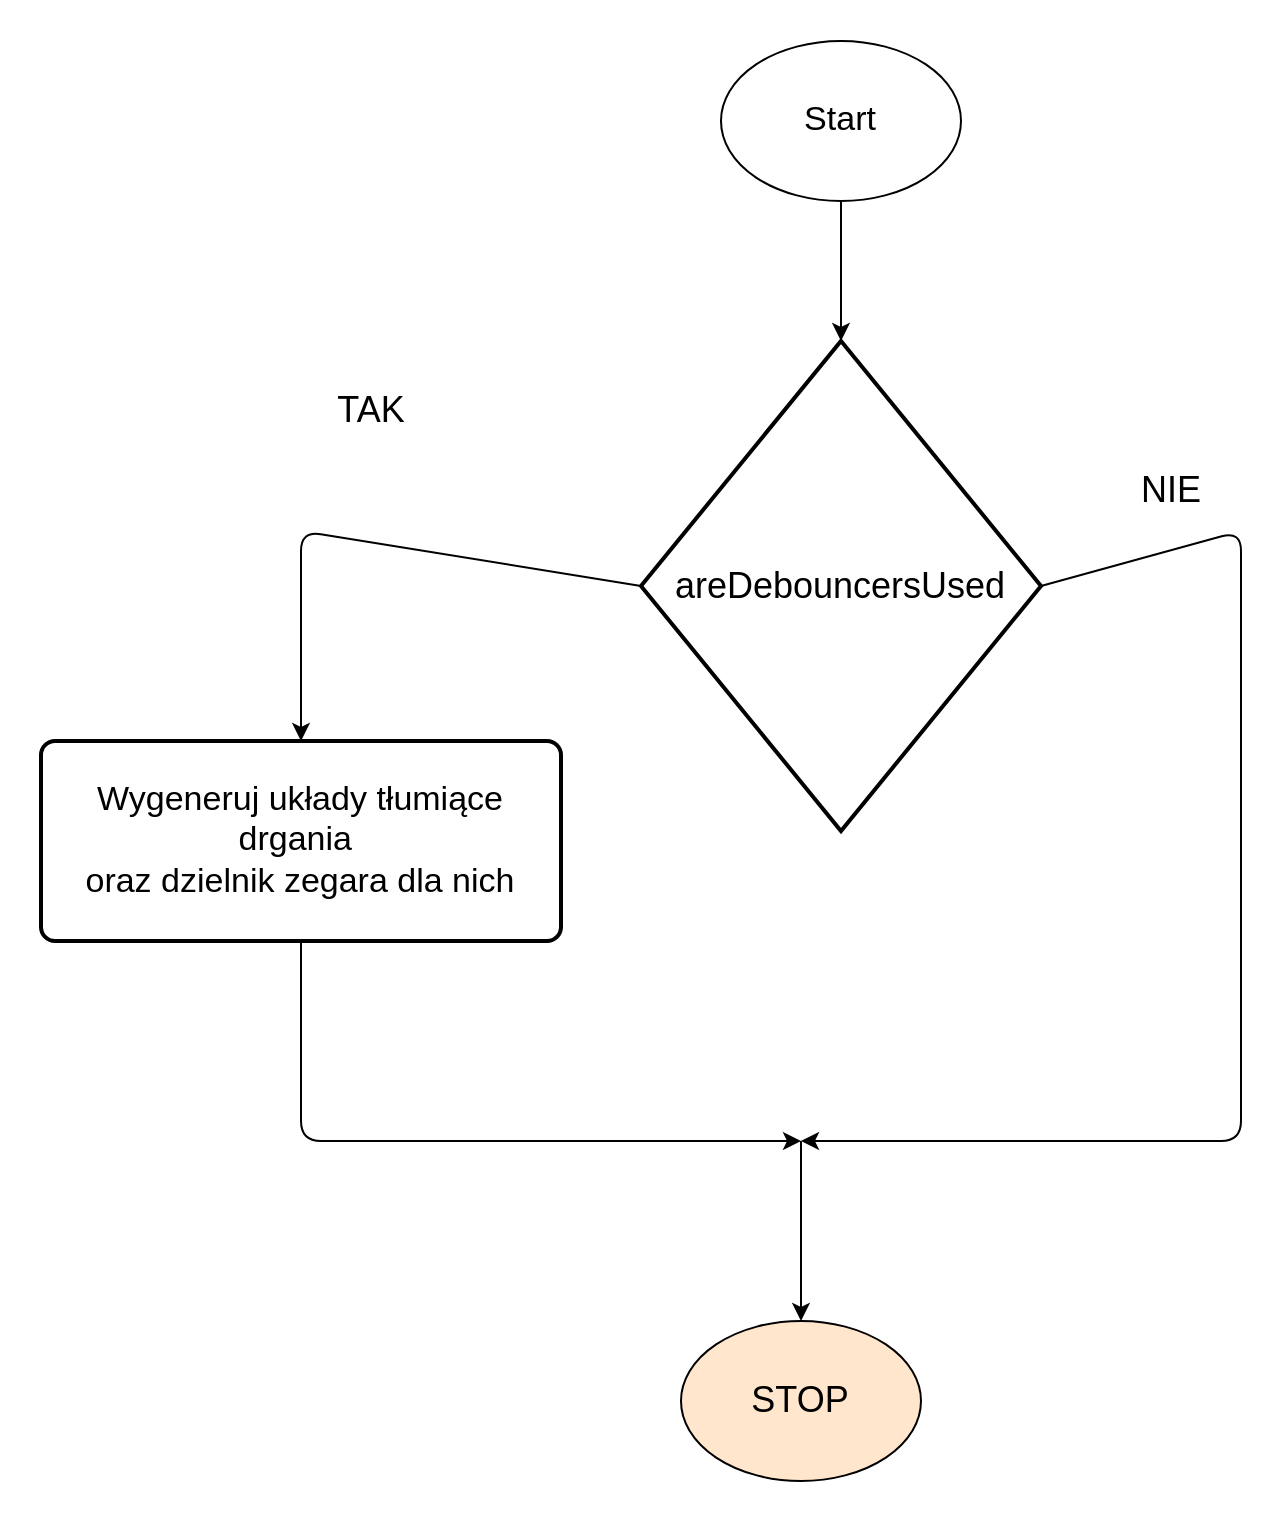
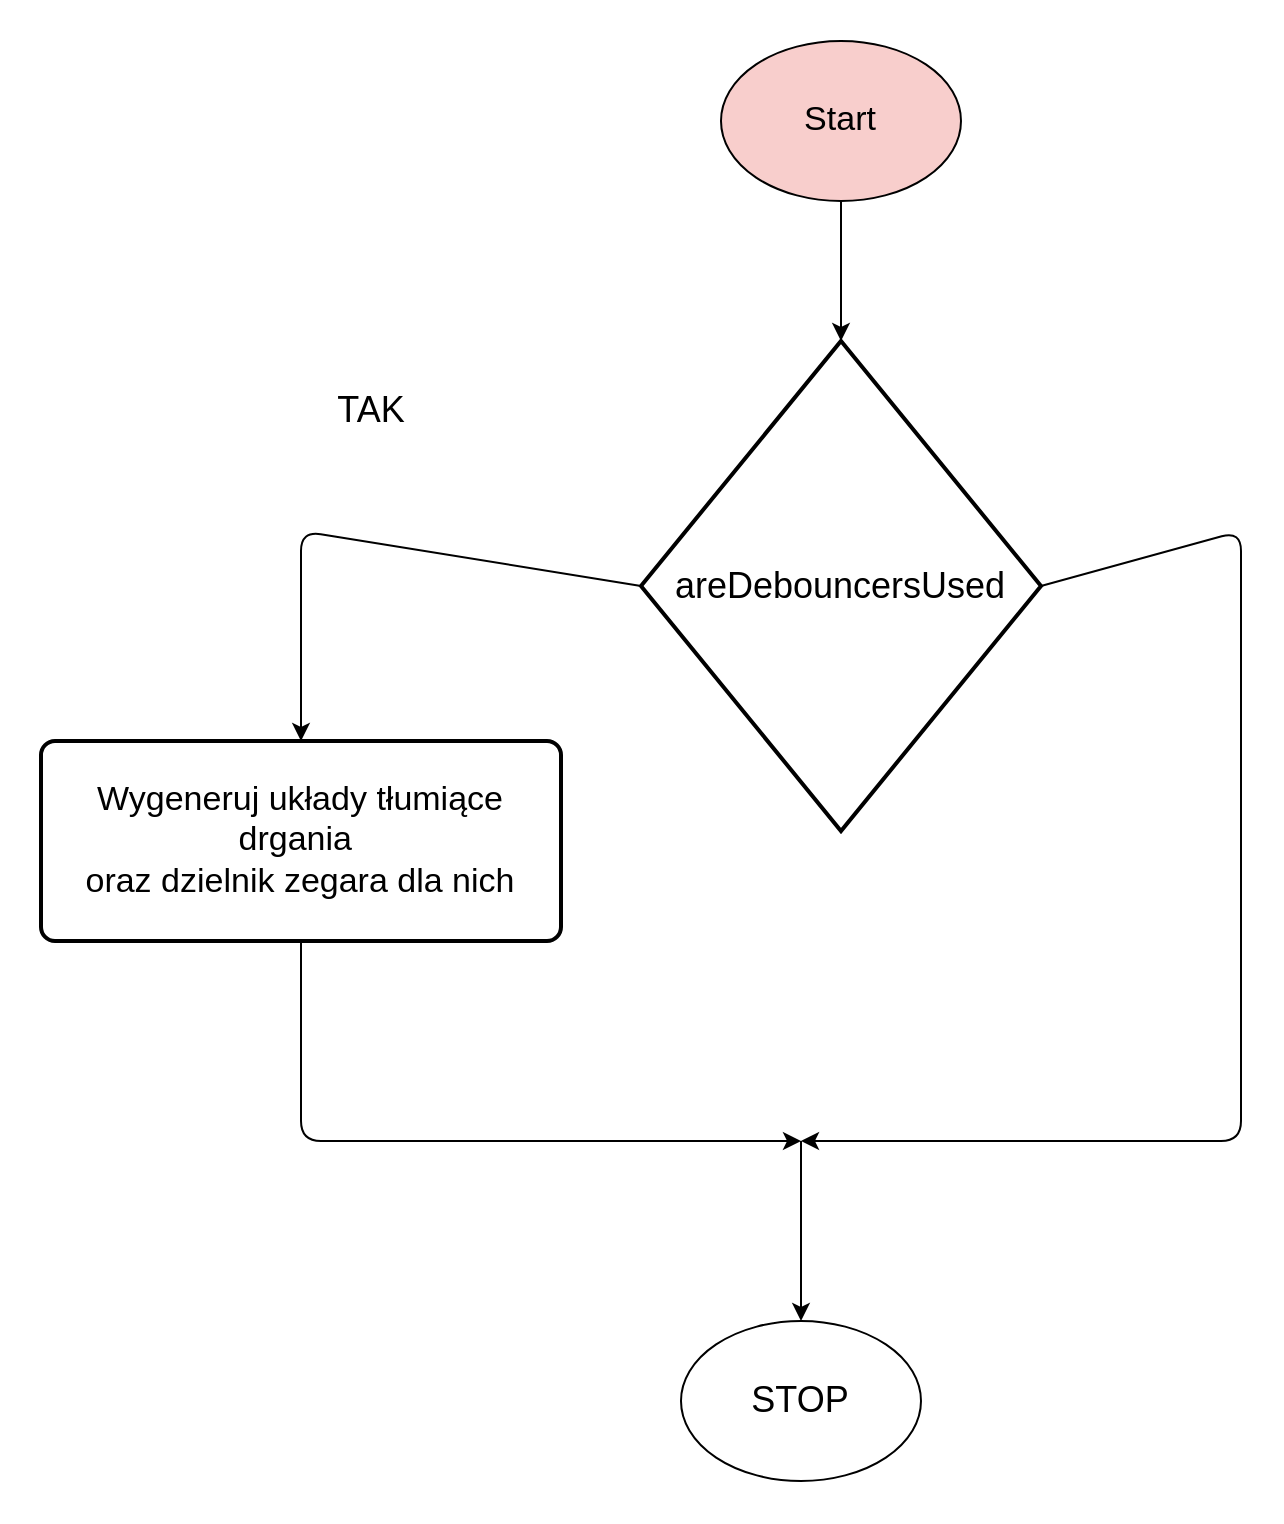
(841, 121) -> (841, 121)
(1171, 491) -> none
(801, 1401) -> (801, 1401)
